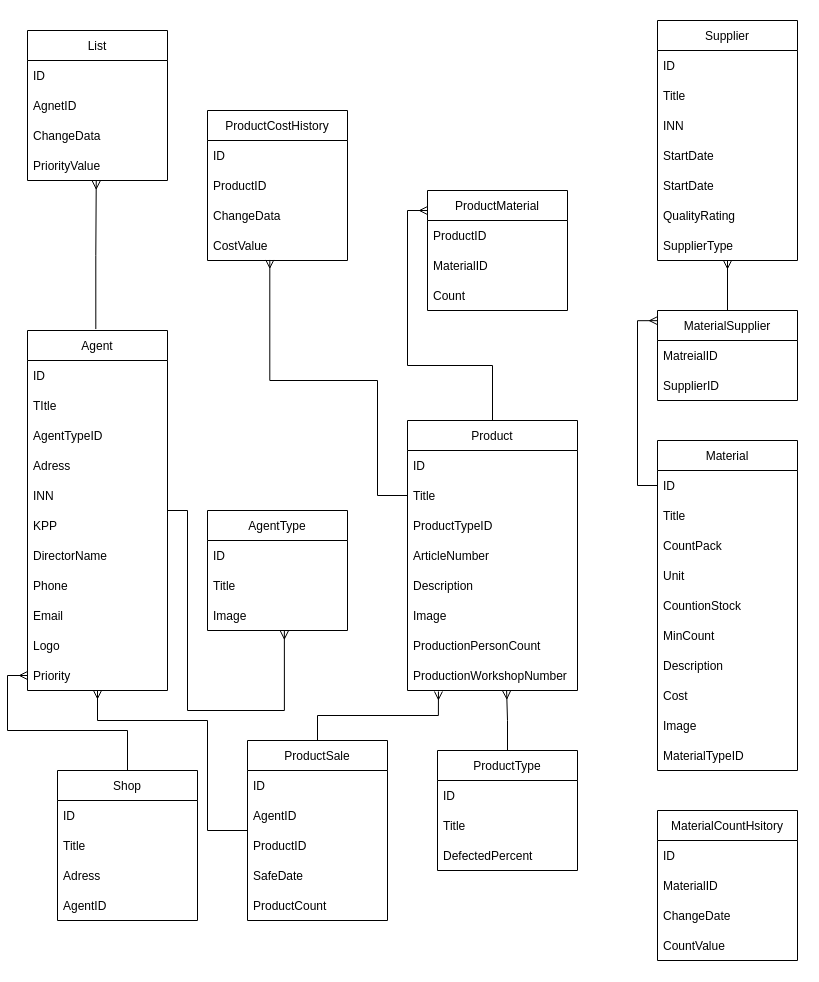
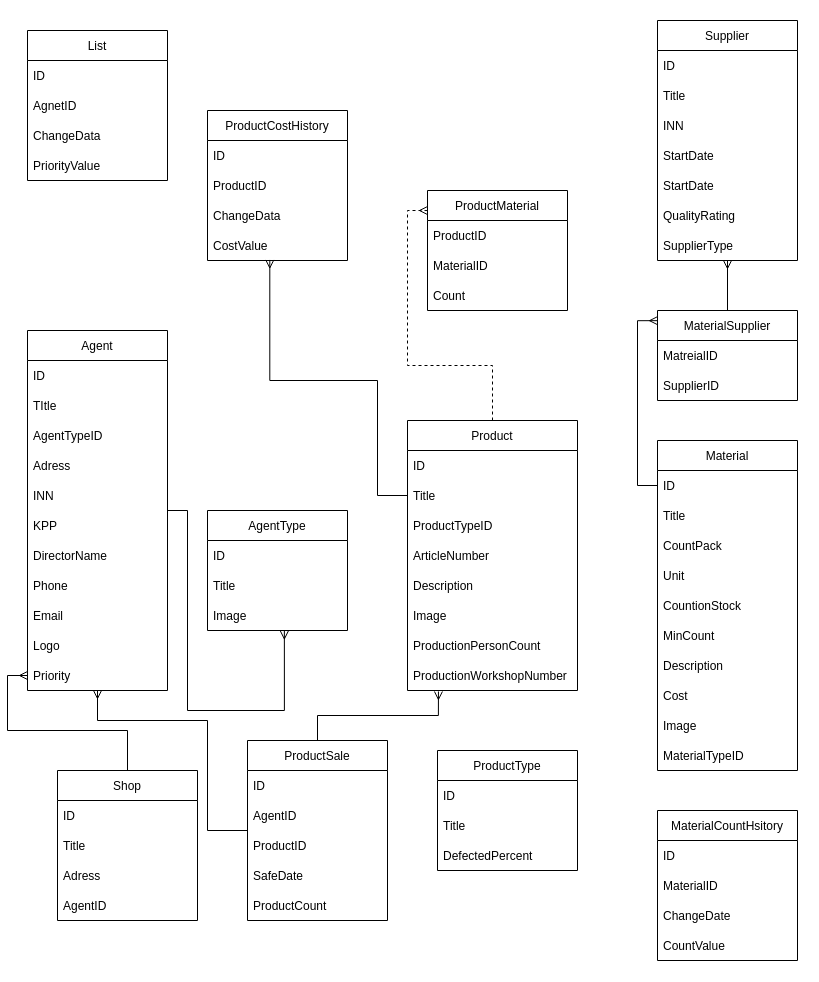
(96, 256) -> none
(408, 349) -> (408, 349)
(508, 722) -> none
